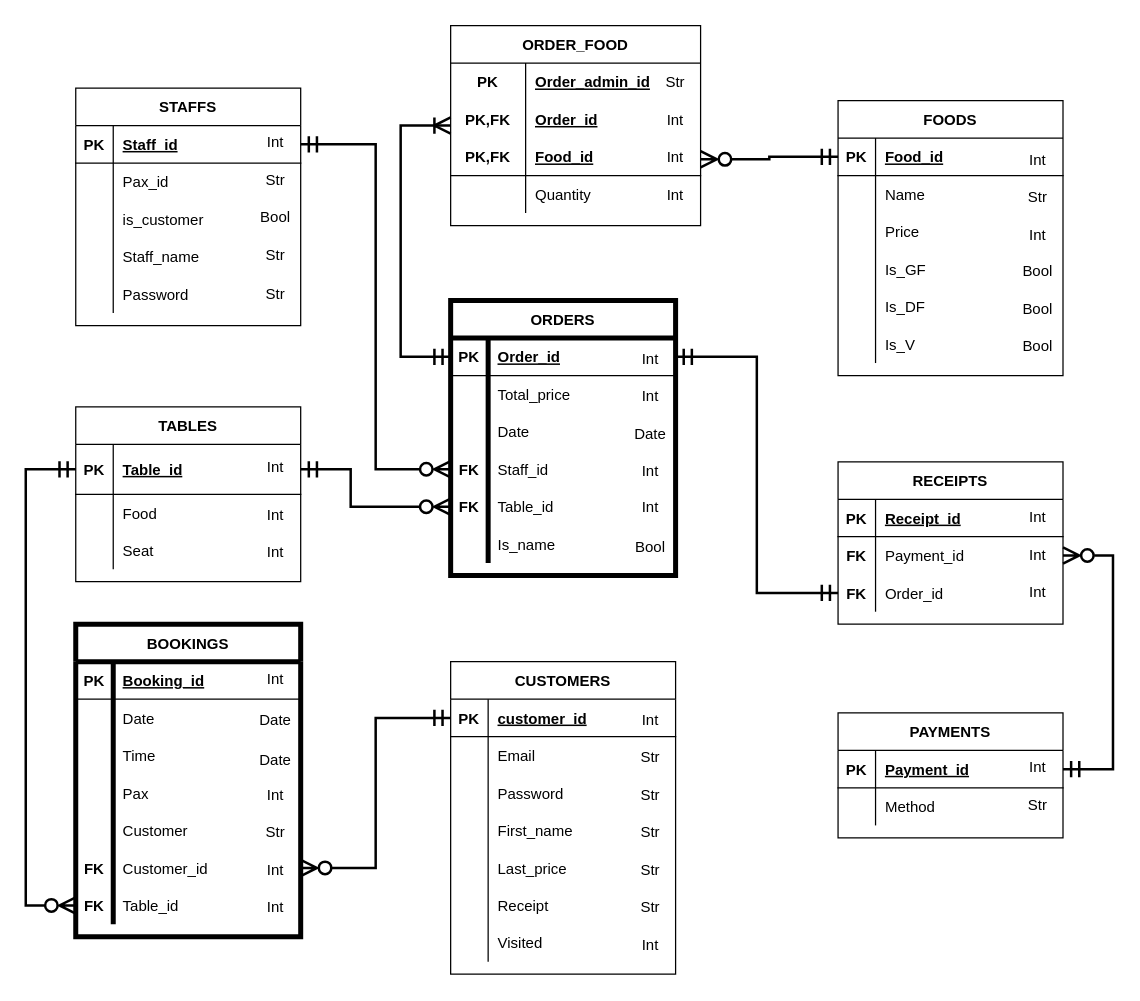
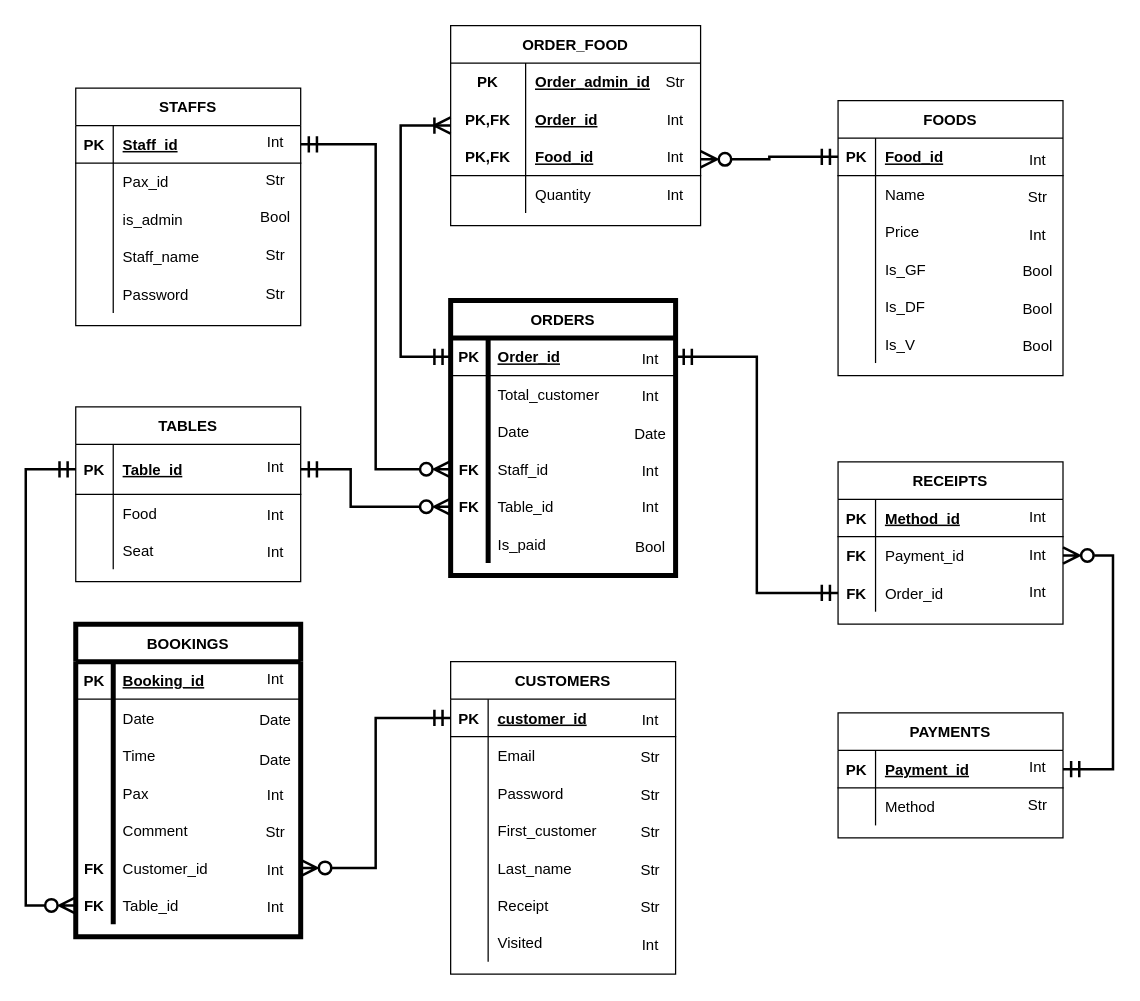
(167, 220) -> (152, 220)
(540, 395) -> (554, 395)
(923, 519) -> (921, 519)
(527, 545) -> (525, 545)
(156, 831) -> (152, 831)
(538, 831) -> (554, 831)
(538, 869) -> (535, 869)
